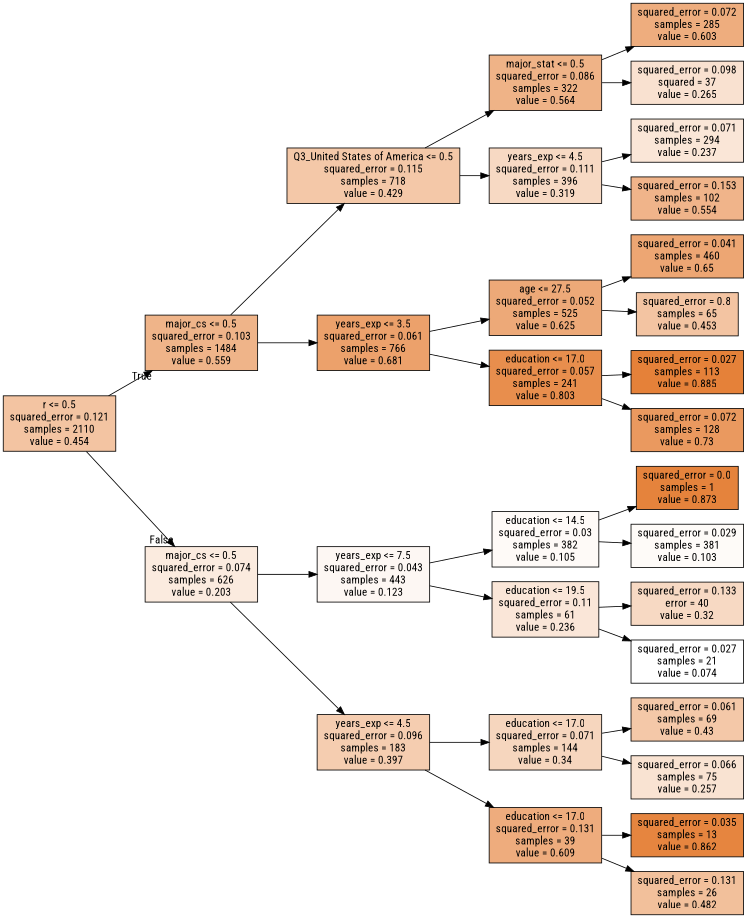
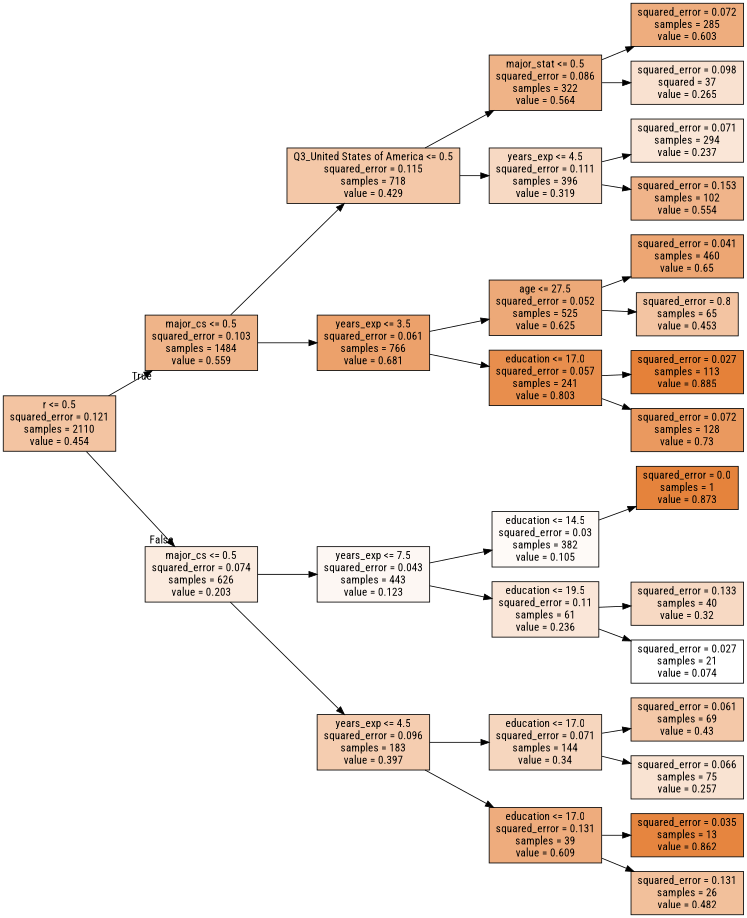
(687, 546) -> none
(687, 604) -> (687, 604)
